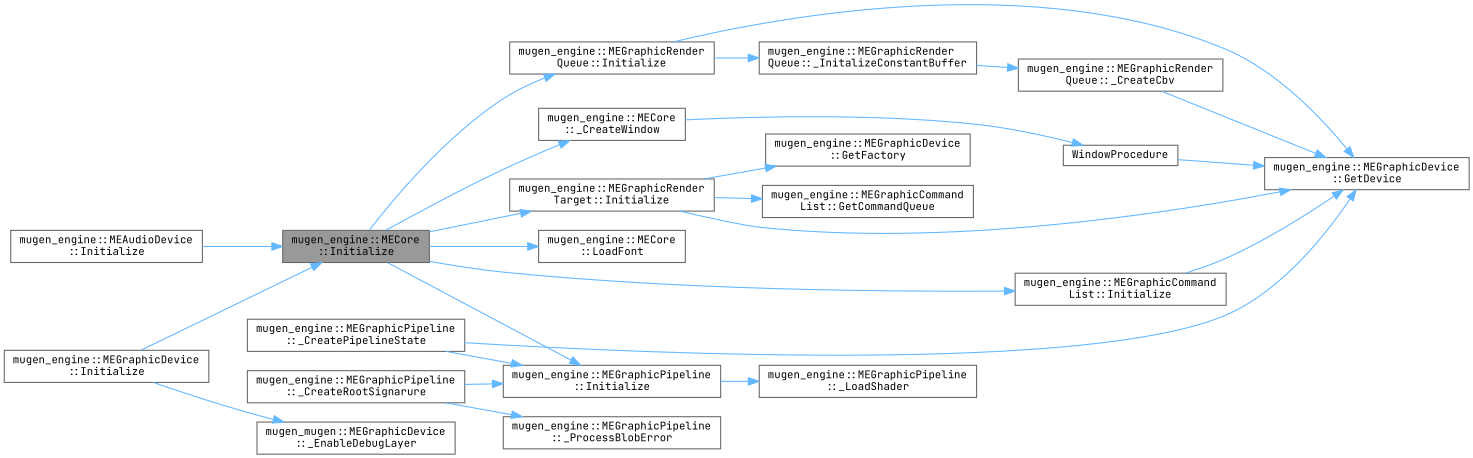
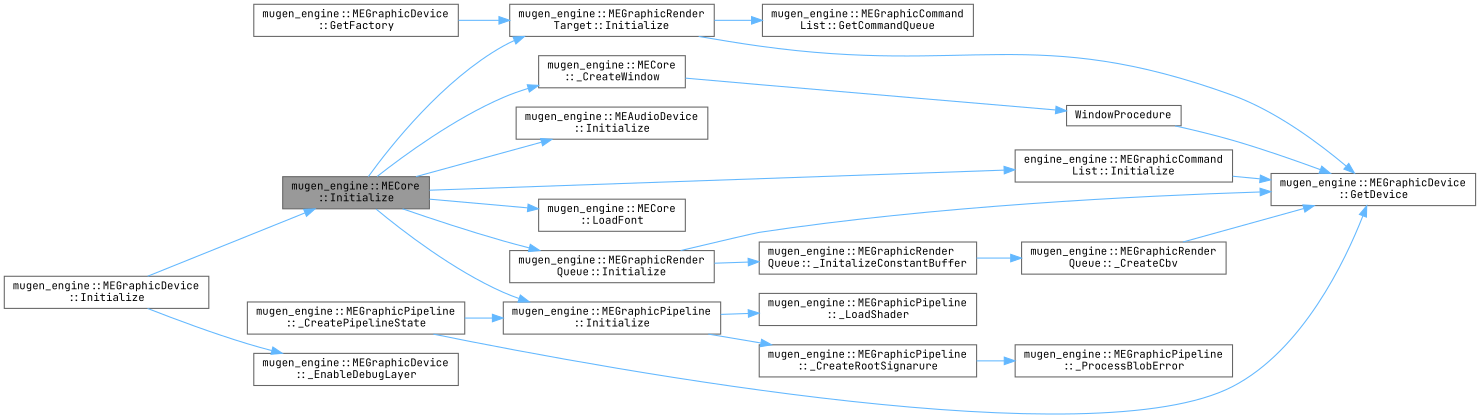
(735, 173) -> (479, 20)
(237, 246) -> (479, 159)
(1121, 289) -> (1124, 166)
(479, 384) -> (735, 339)
(356, 438) -> (356, 369)
